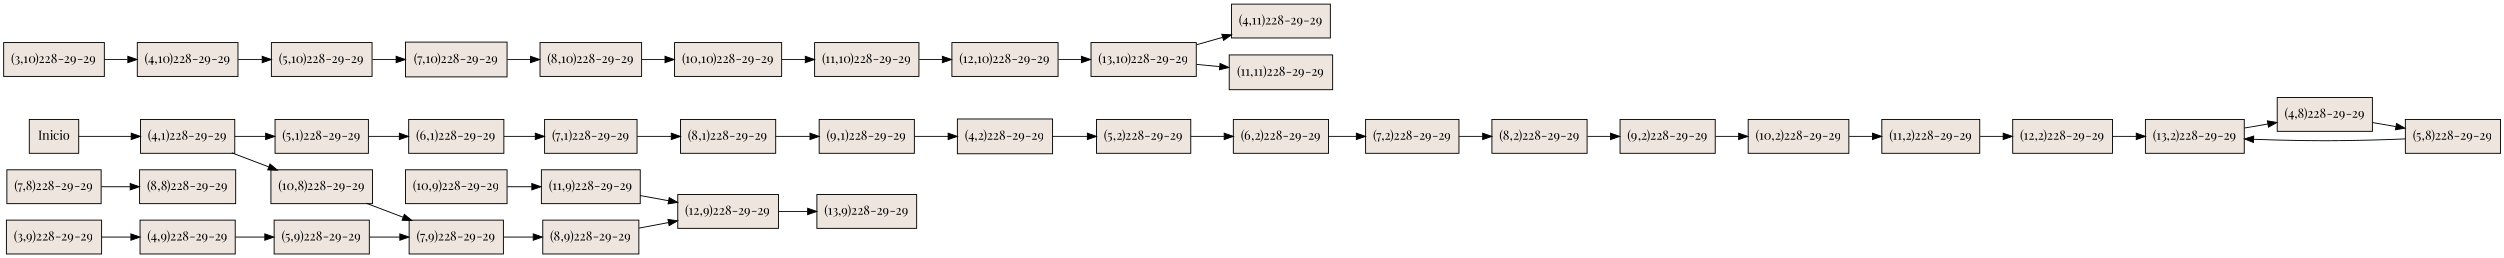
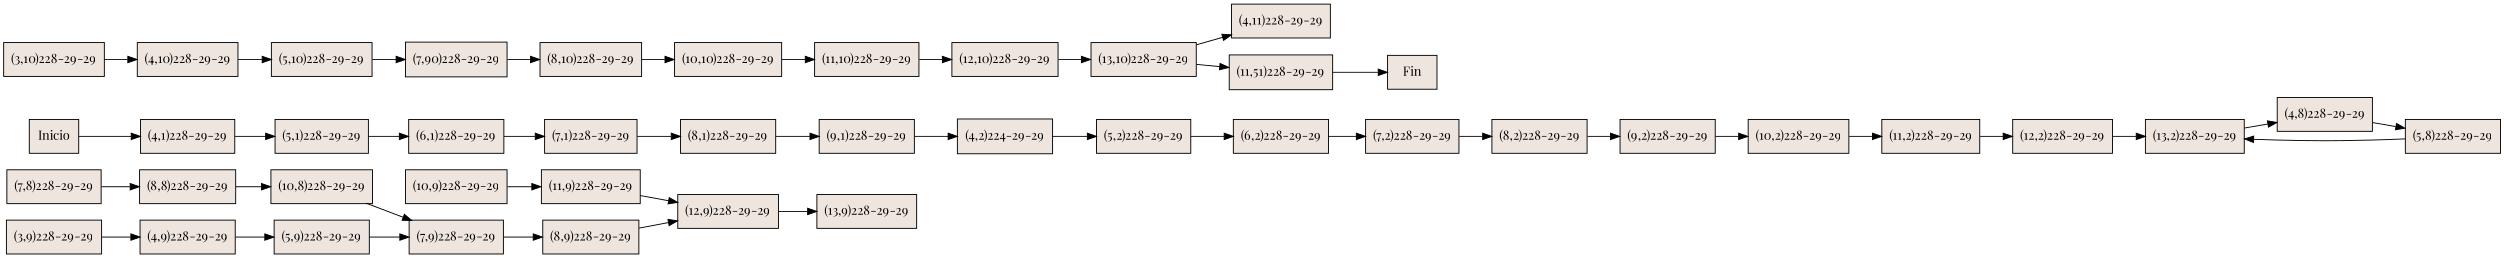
(456, 59) -> (456, 59)
(1281, 72) -> (1281, 72)
none -> (1412, 72)
(1005, 136) -> (1005, 136)
(250, 160) -> (249, 187)
